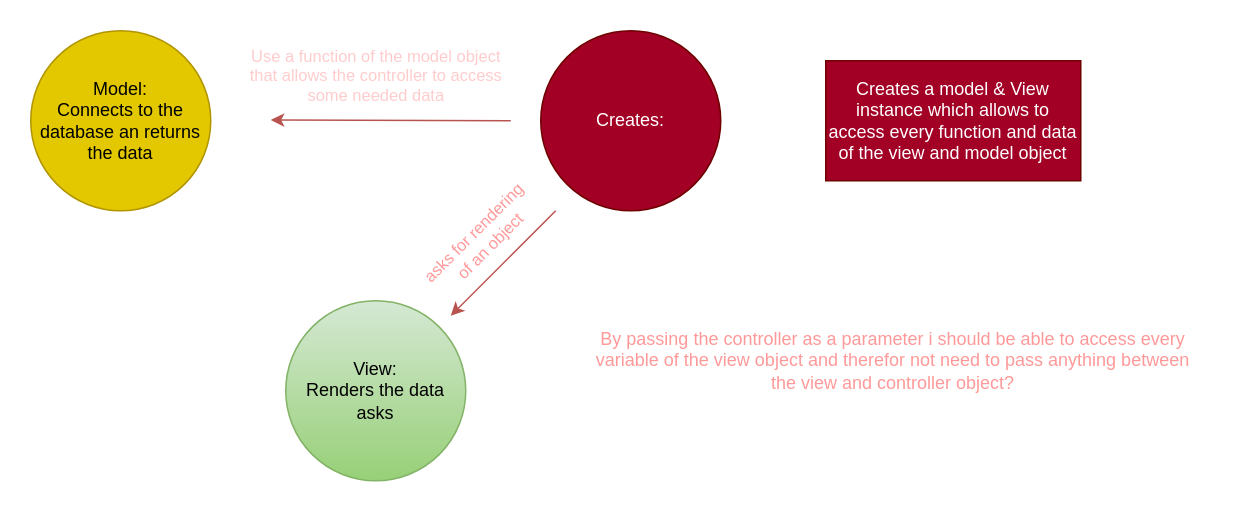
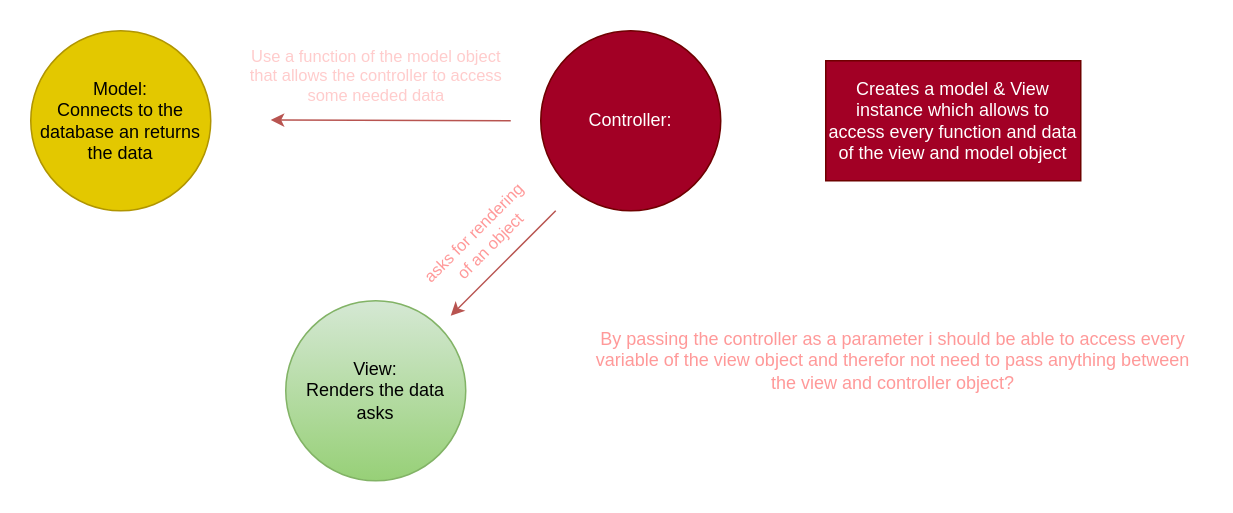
(631, 121) -> (631, 121)
